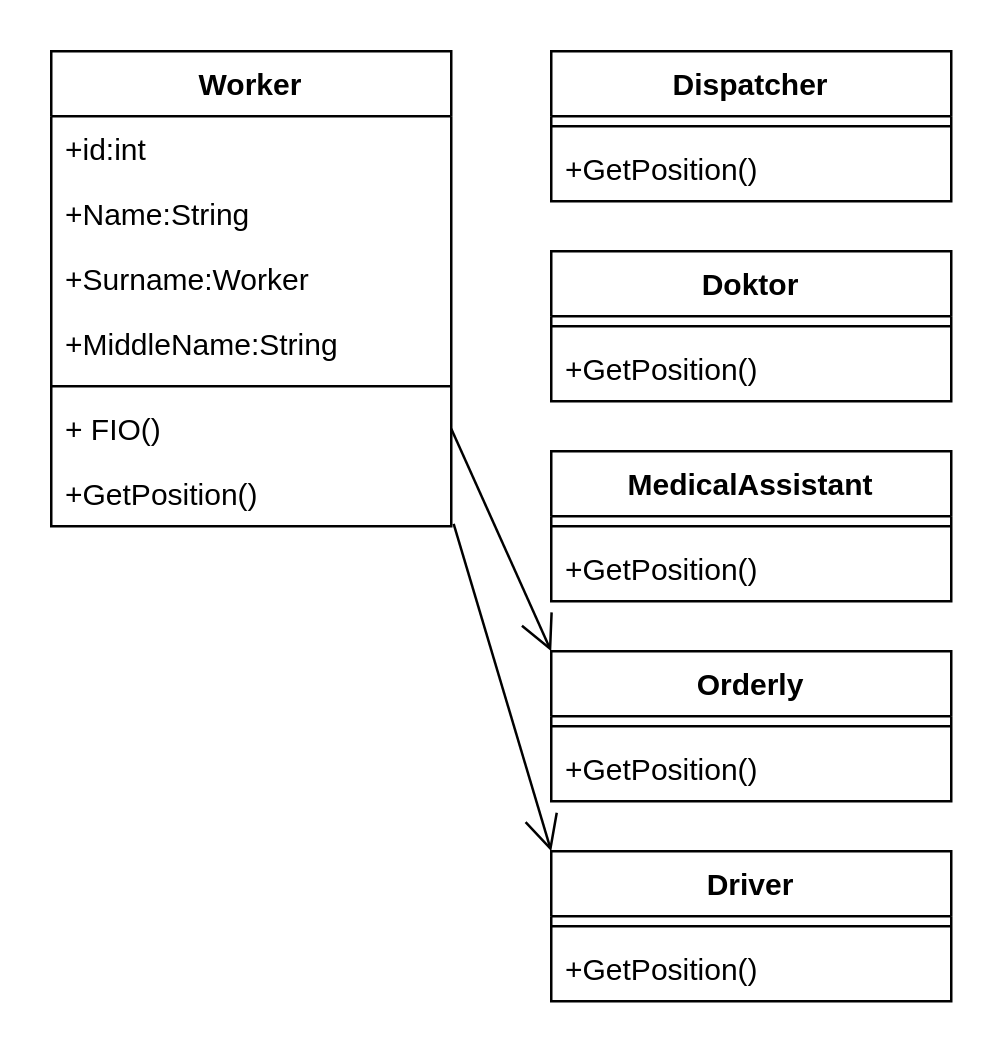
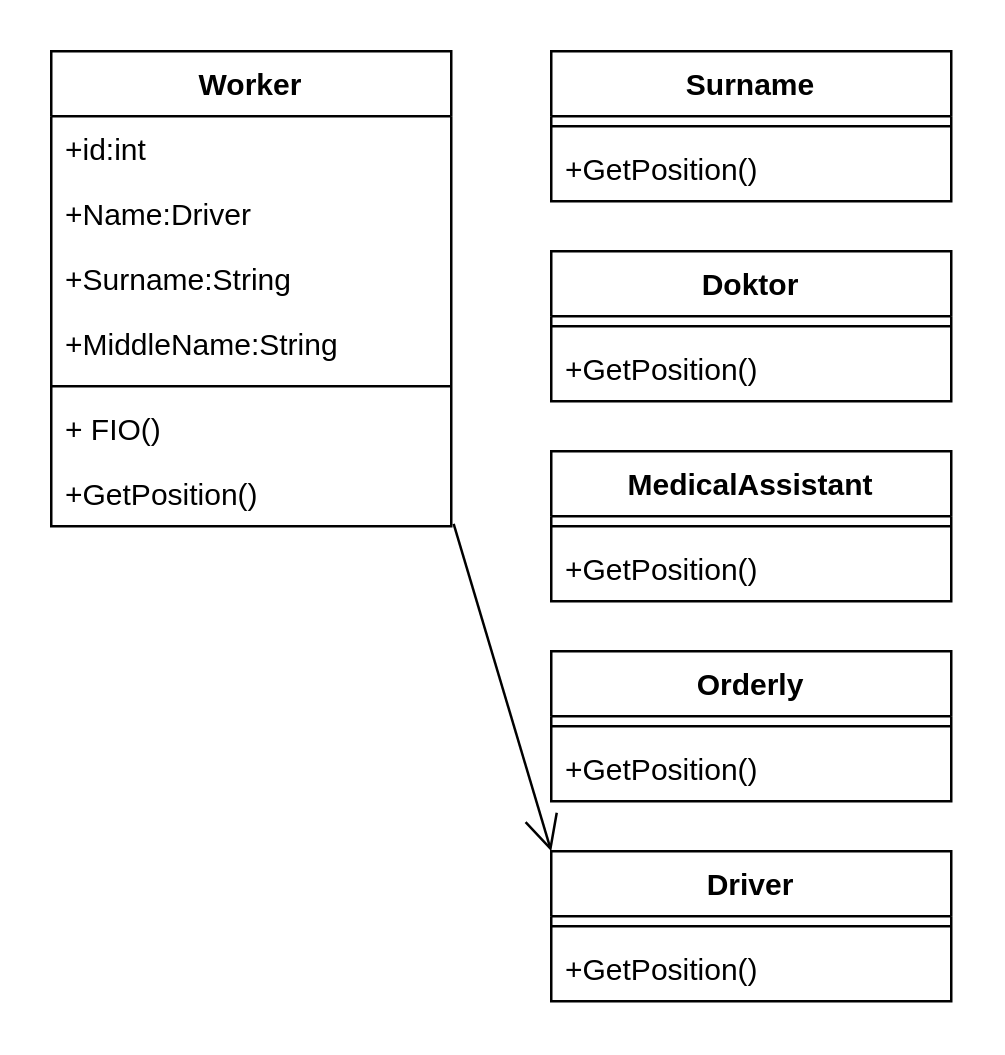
(750, 85) -> (750, 85)
(158, 215) -> (158, 215)
(187, 280) -> (183, 280)
(502, 541) -> none
